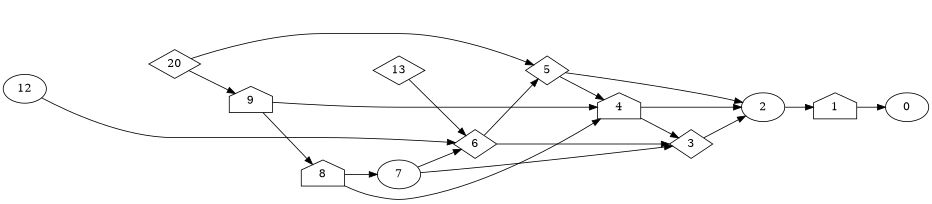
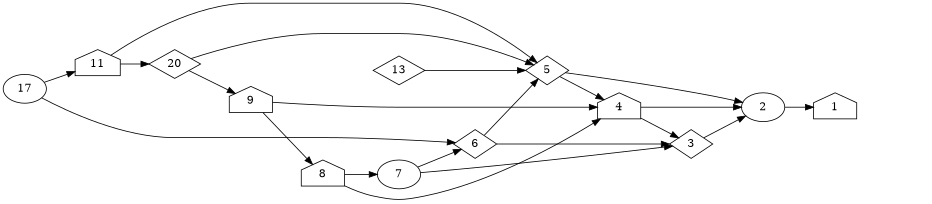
none -> (98, 64)
(25, 89) -> (25, 89)
(432, 102) -> (471, 70)
(907, 107) -> none
